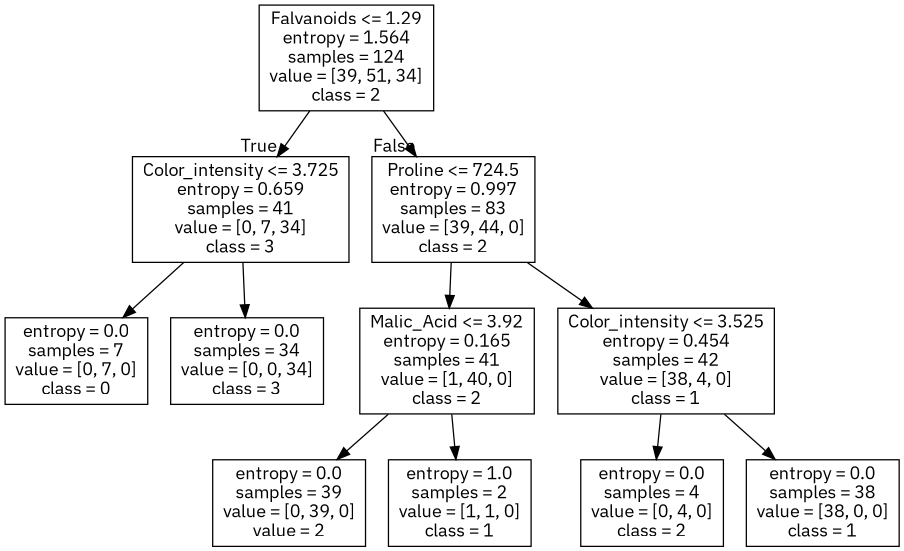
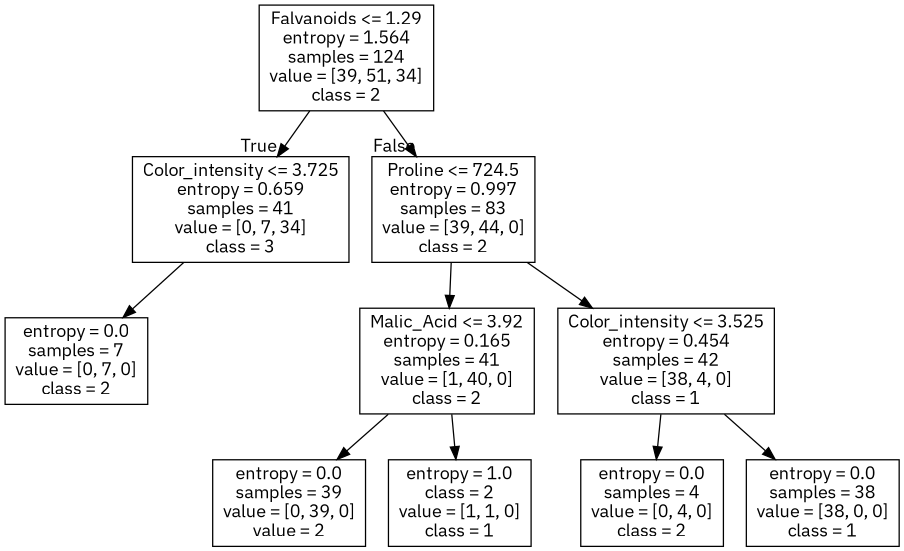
(76, 361) -> (76, 361)
(247, 361) -> none
(460, 503) -> (460, 503)
